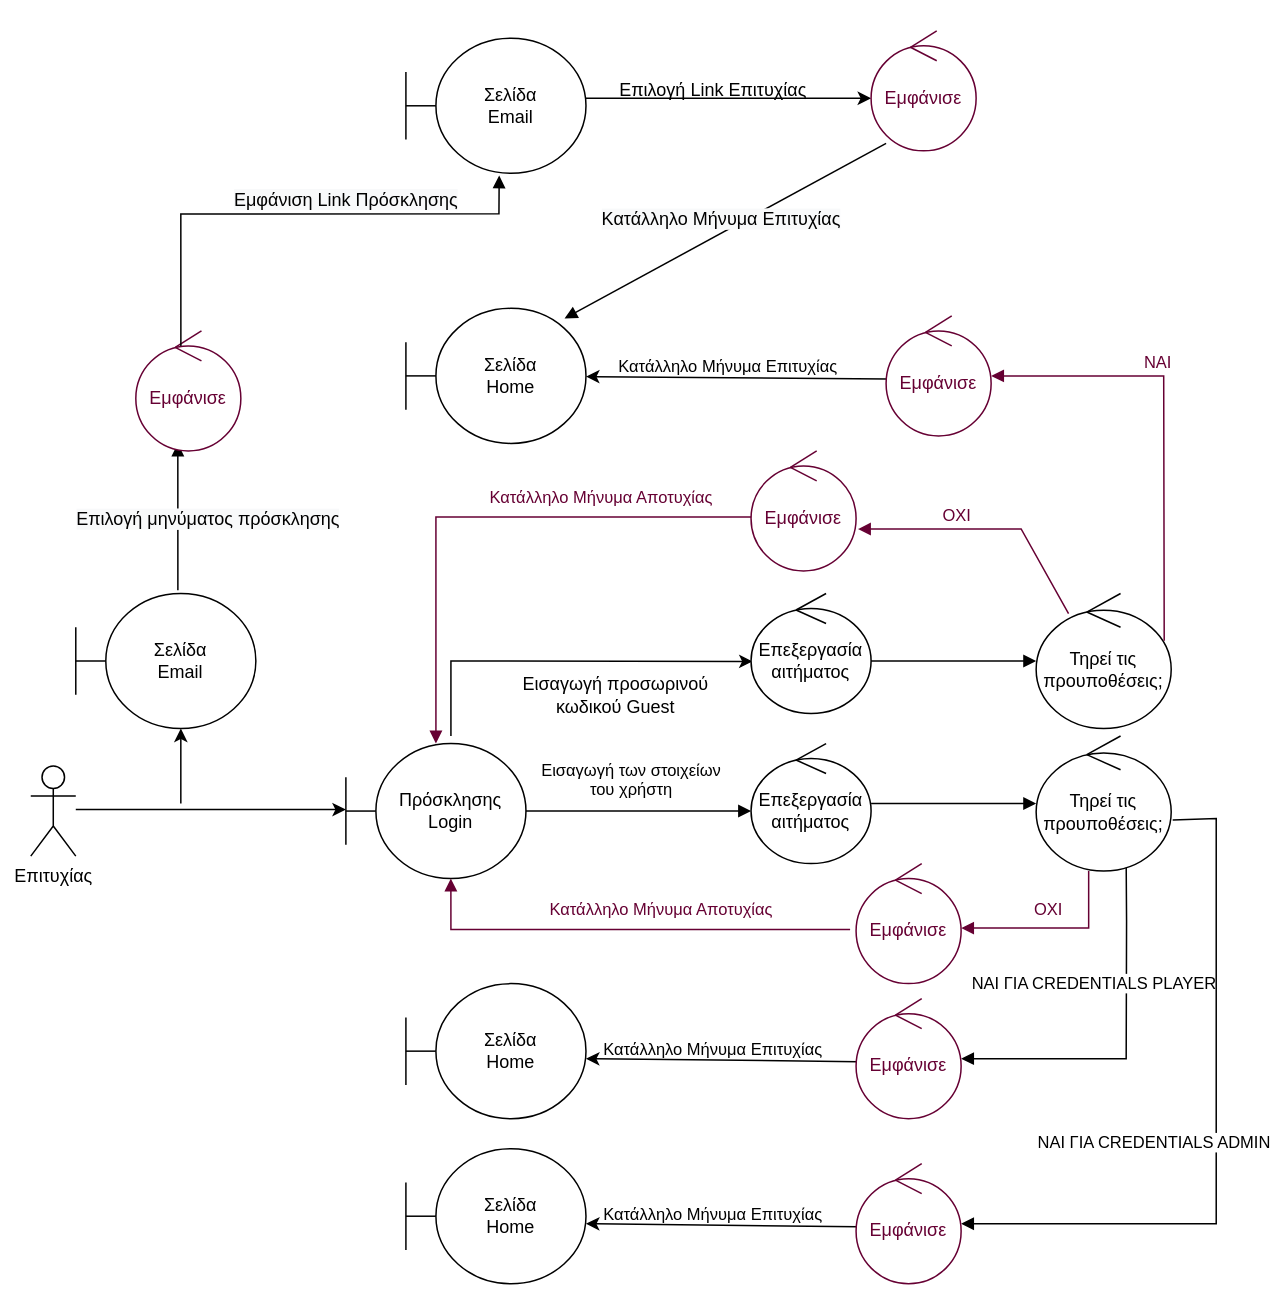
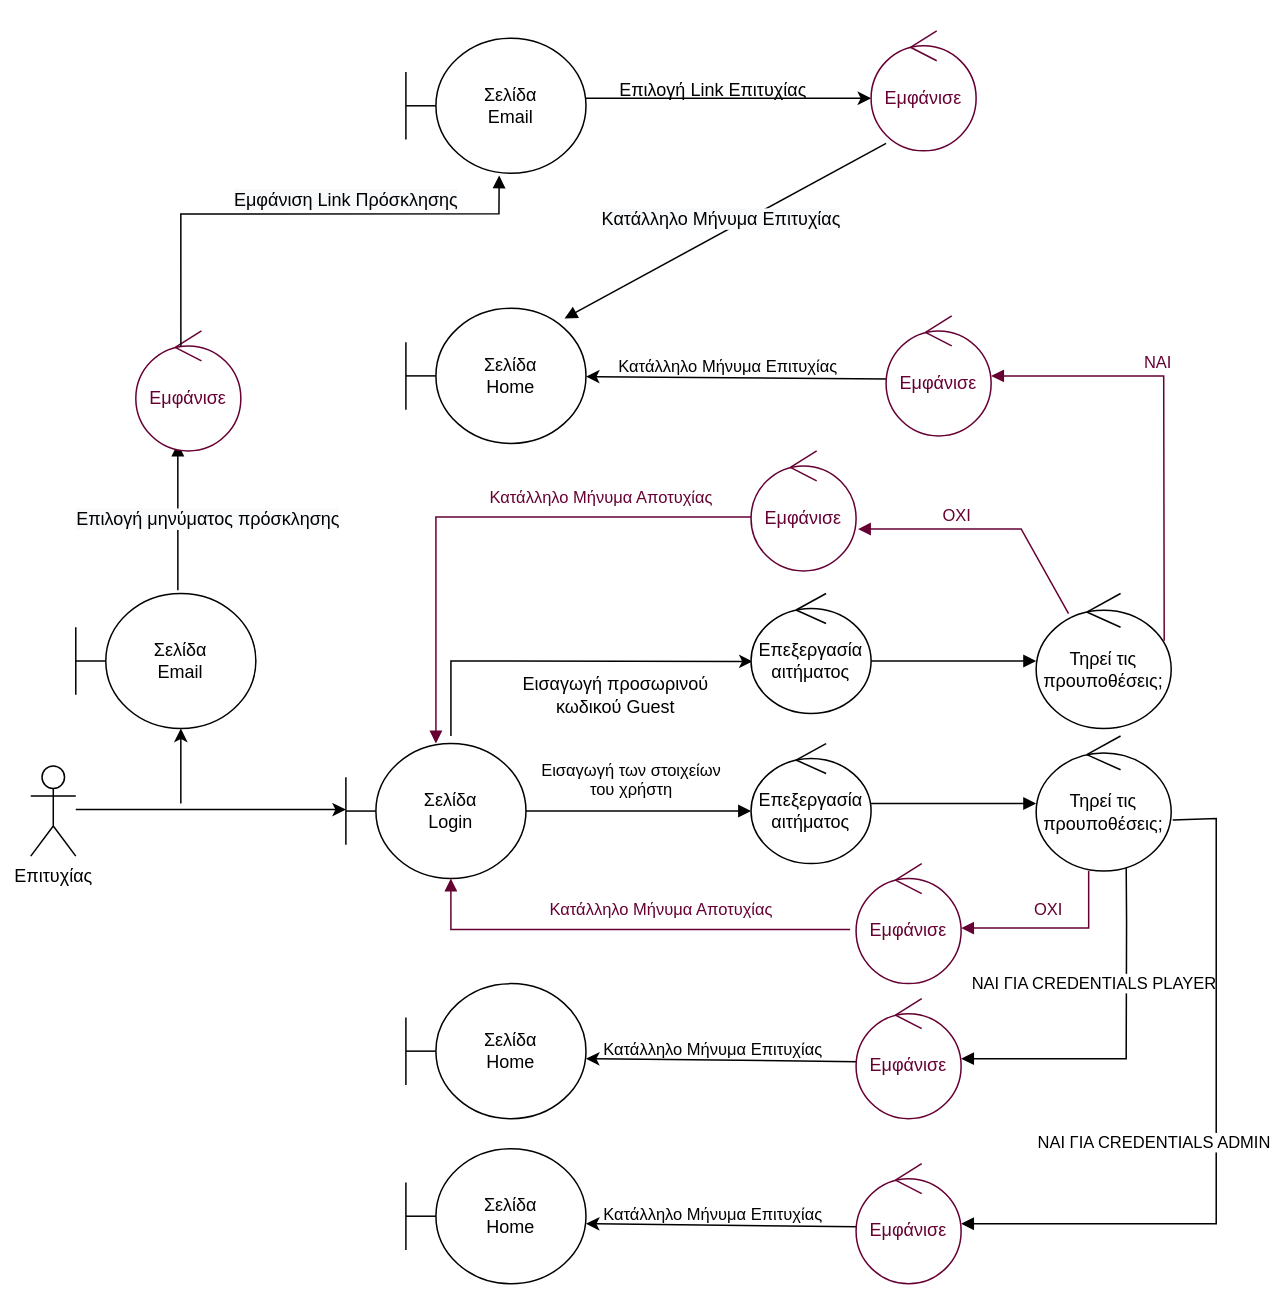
(451, 811) -> (451, 811)
